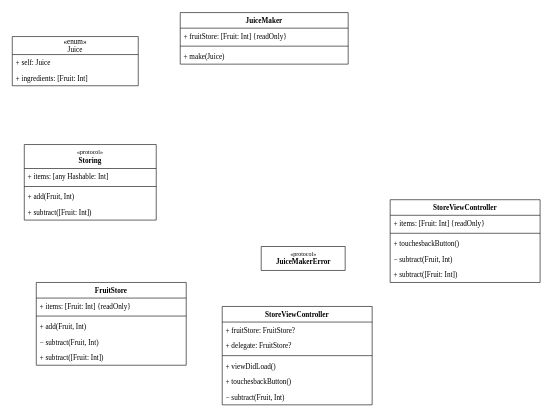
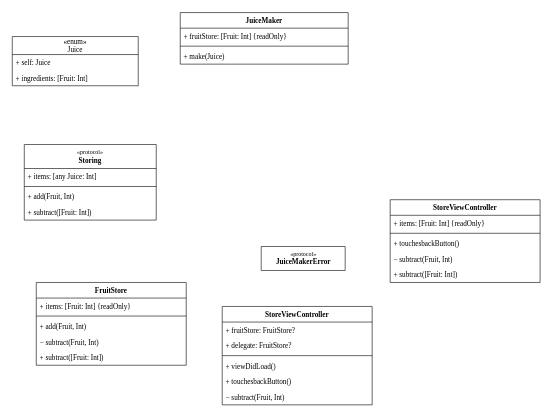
(77, 176) -> (71, 176)
